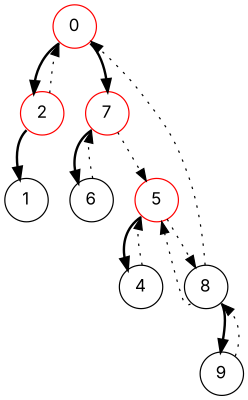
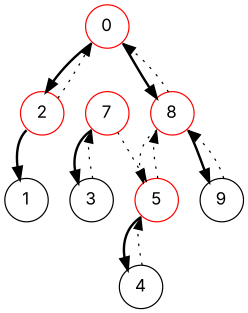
(101, 61) -> (136, 66)
(92, 200) -> (92, 200)
(206, 287) -> (172, 113)
